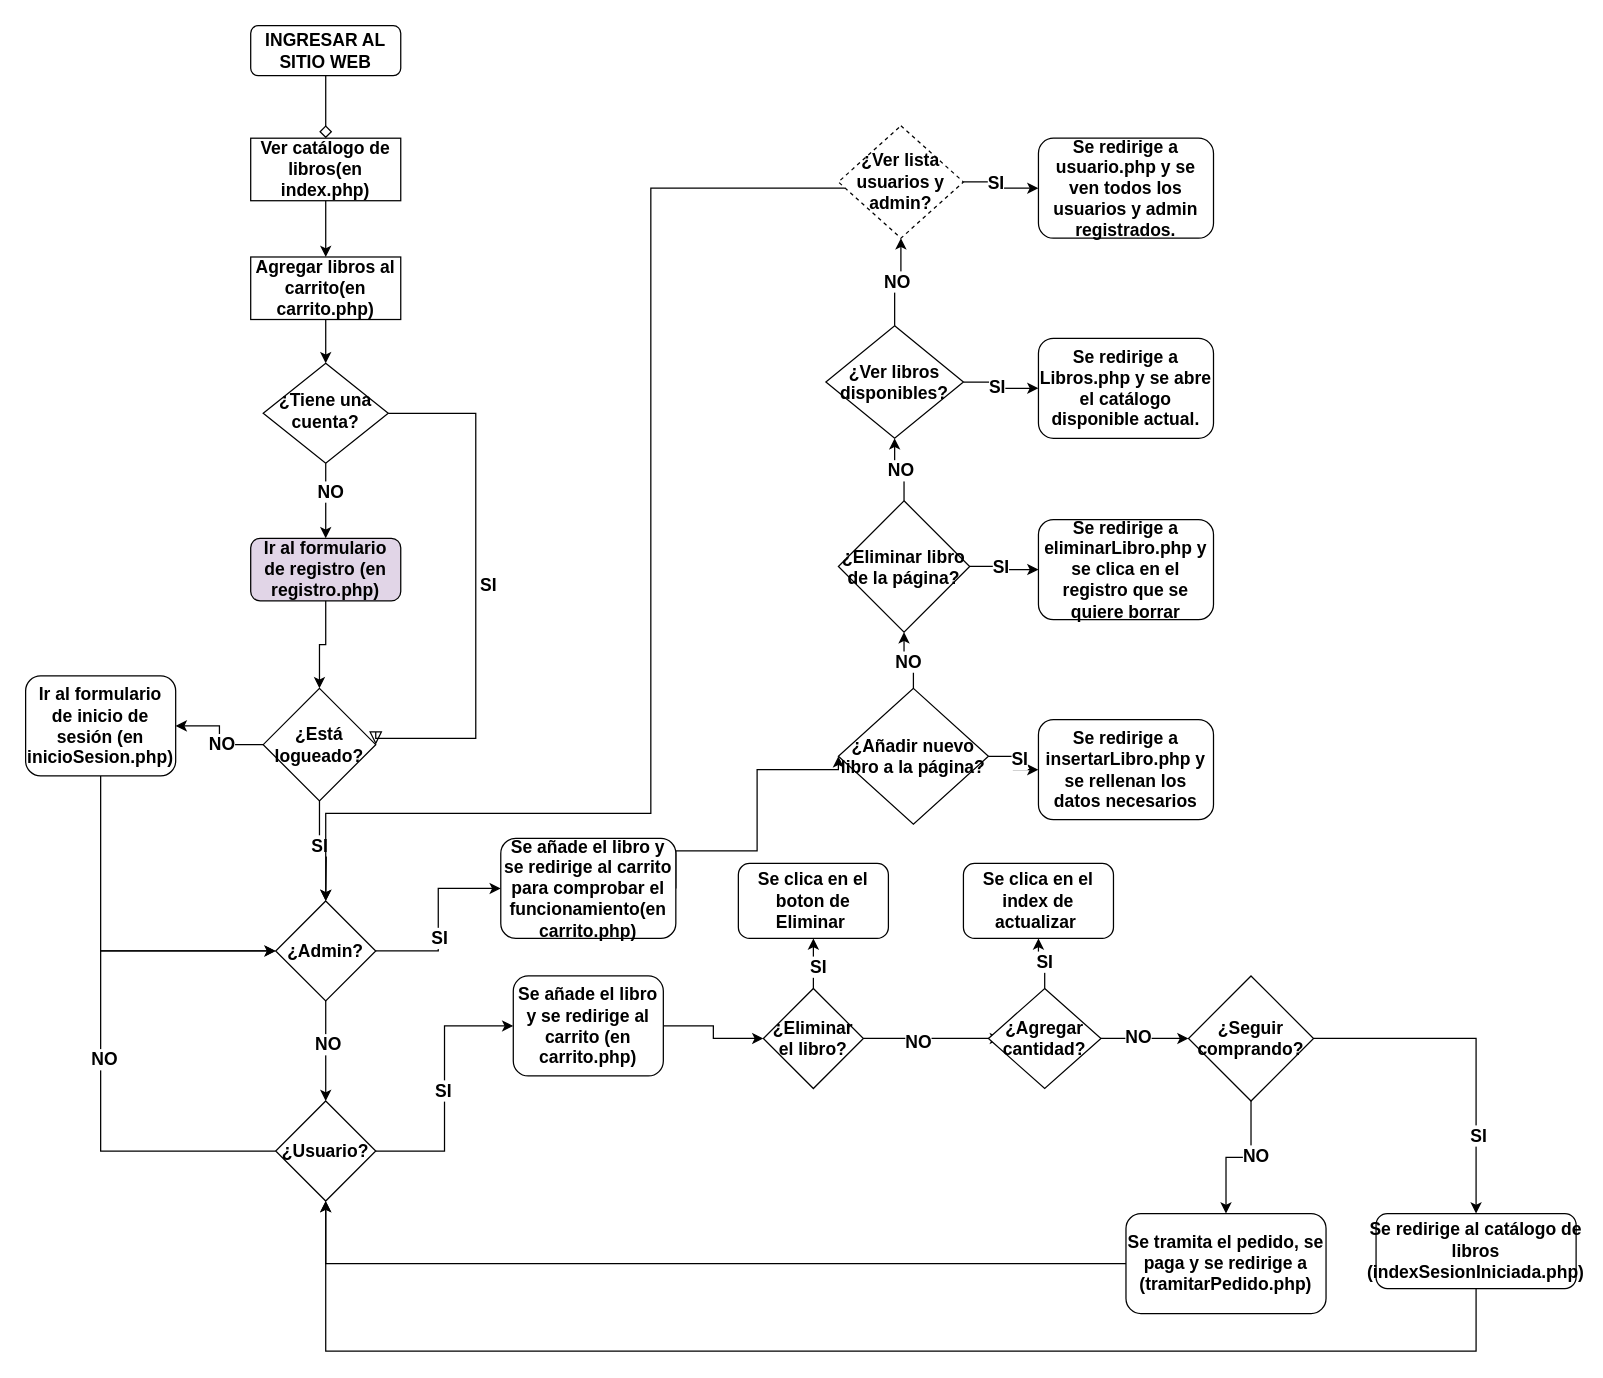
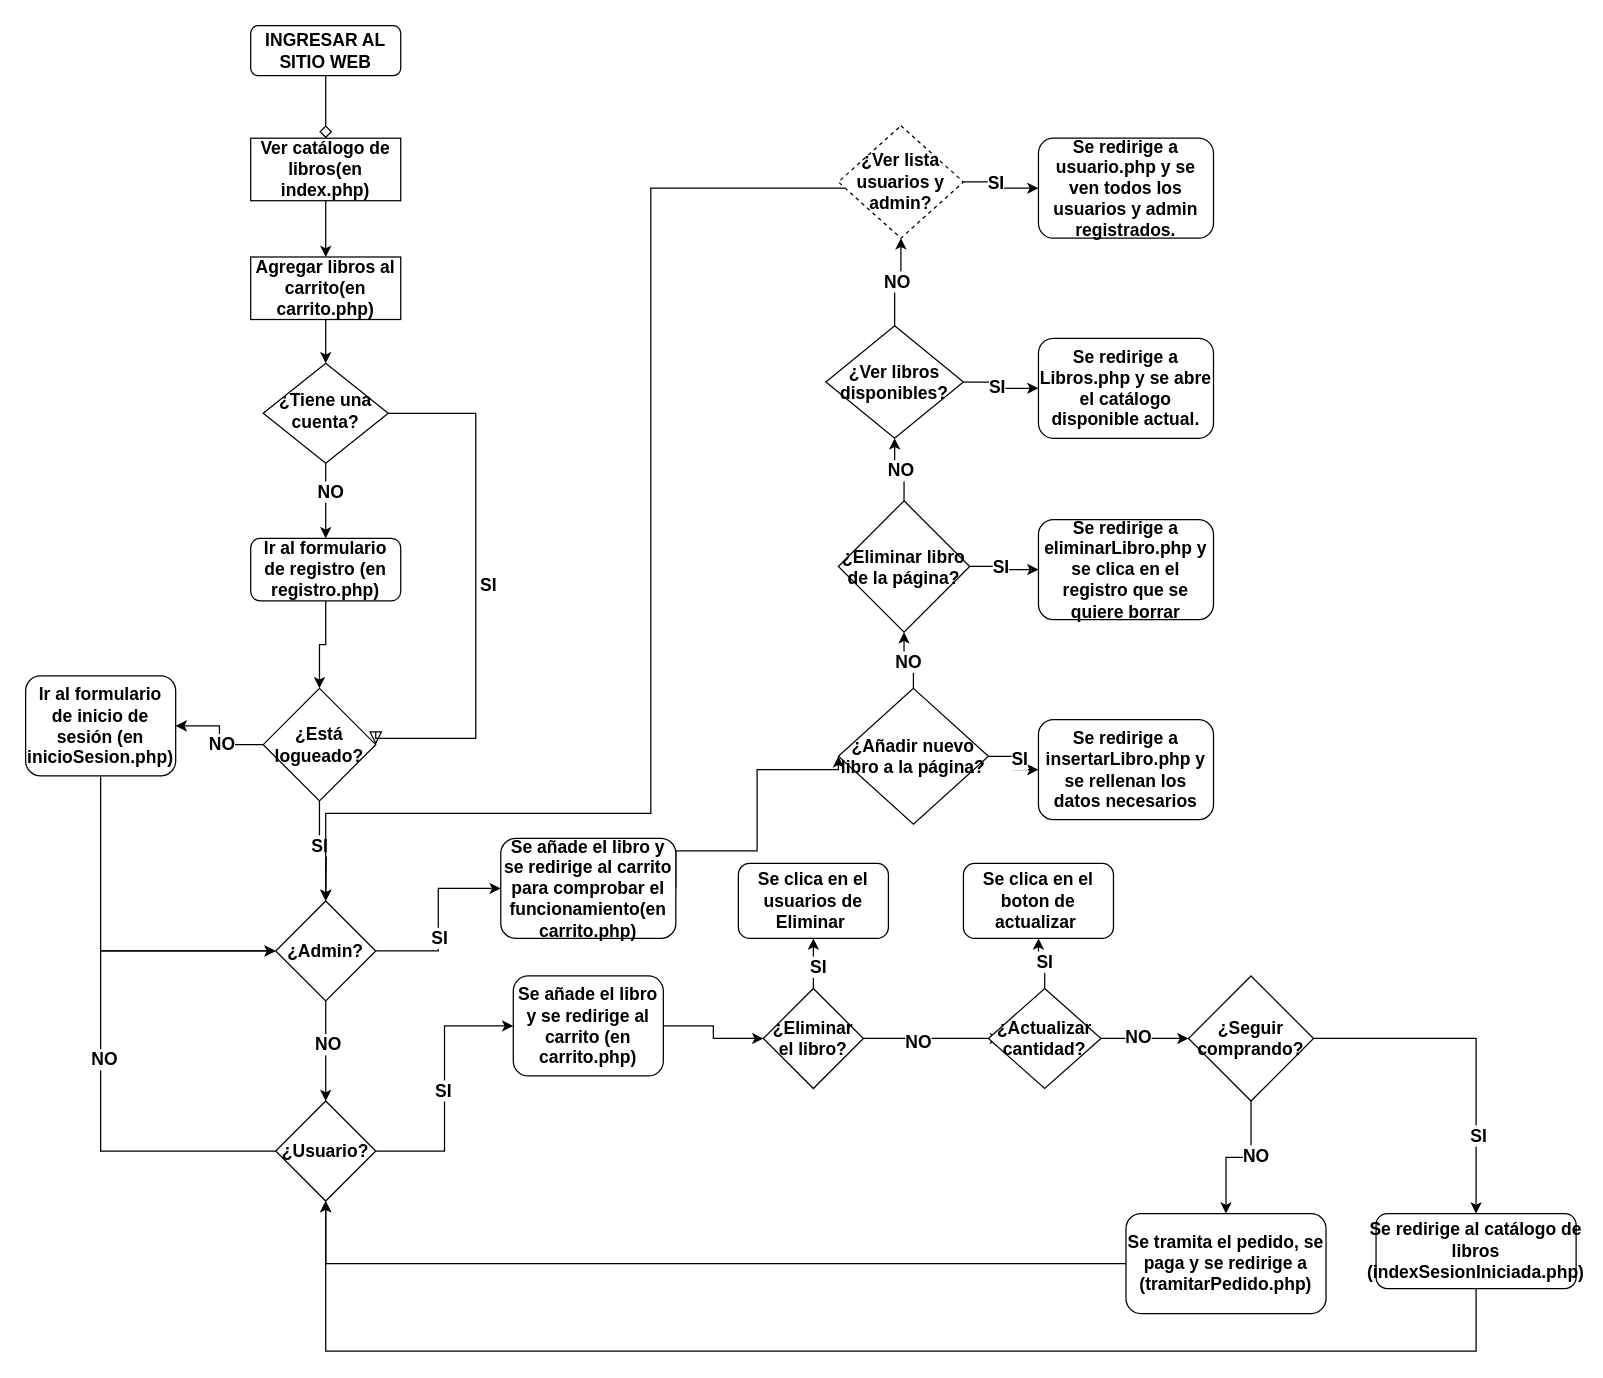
(326, 569) -> (326, 569)
(813, 901) -> (813, 901)
(1038, 901) -> (1038, 901)
(1044, 1038) -> (1044, 1038)
